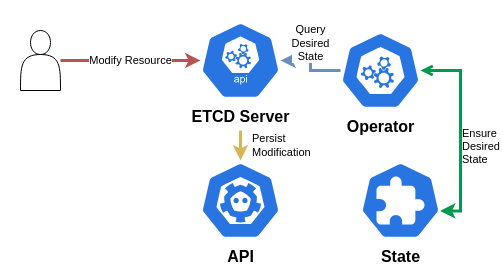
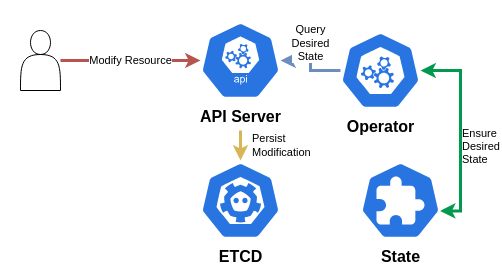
(432, 71) -> (433, 71)
(241, 117) -> (241, 117)
(241, 257) -> (241, 257)
